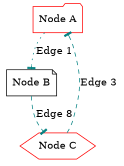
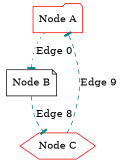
(54, 51) -> (54, 51)
(99, 83) -> (99, 83)
